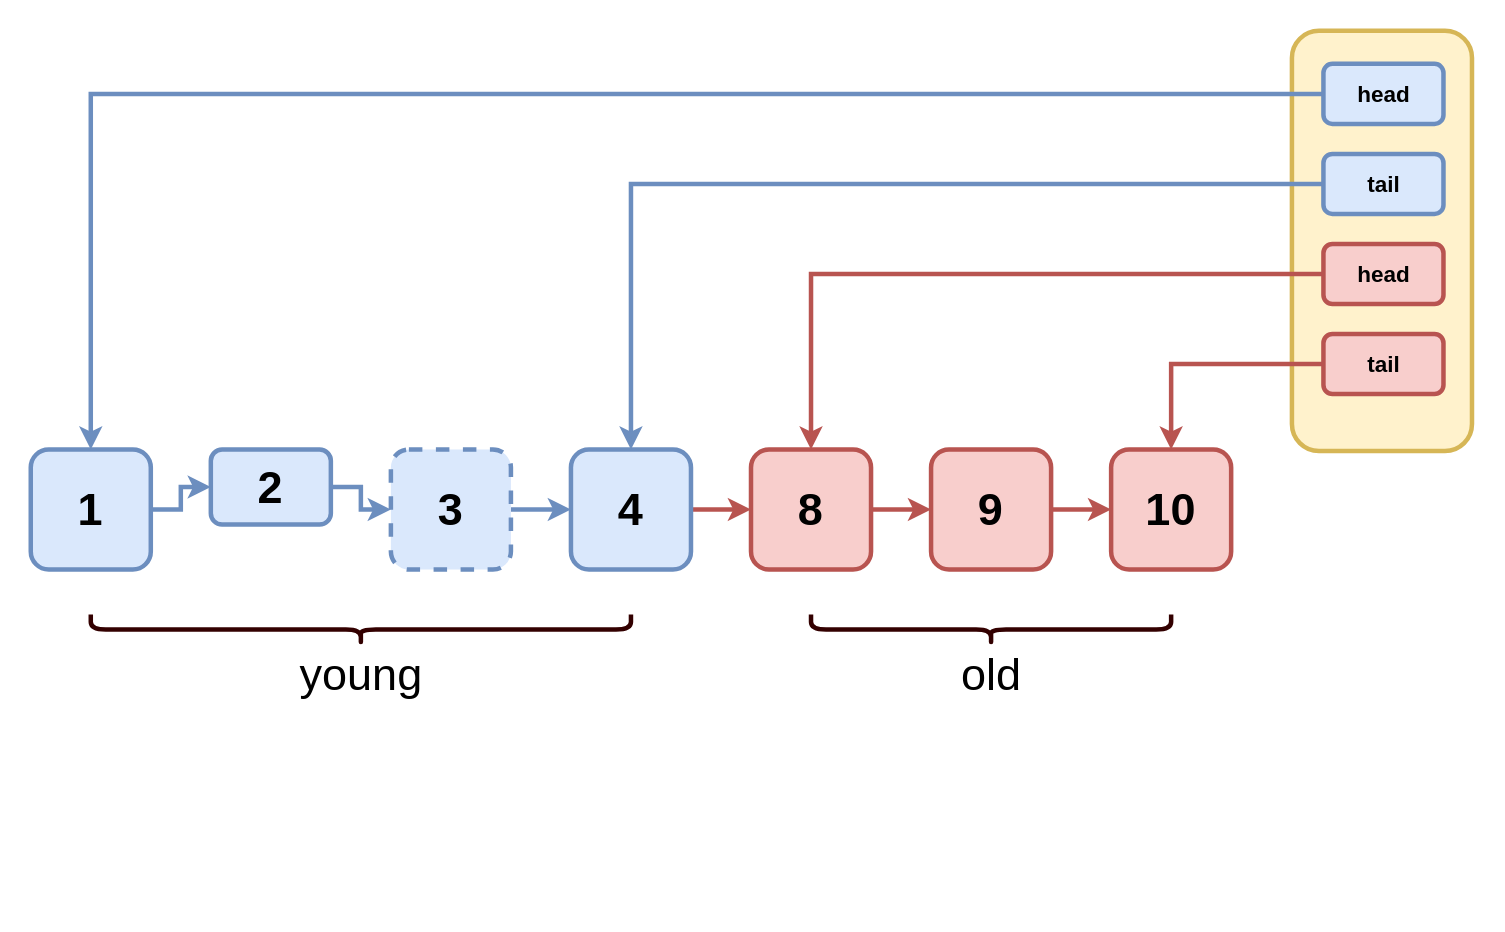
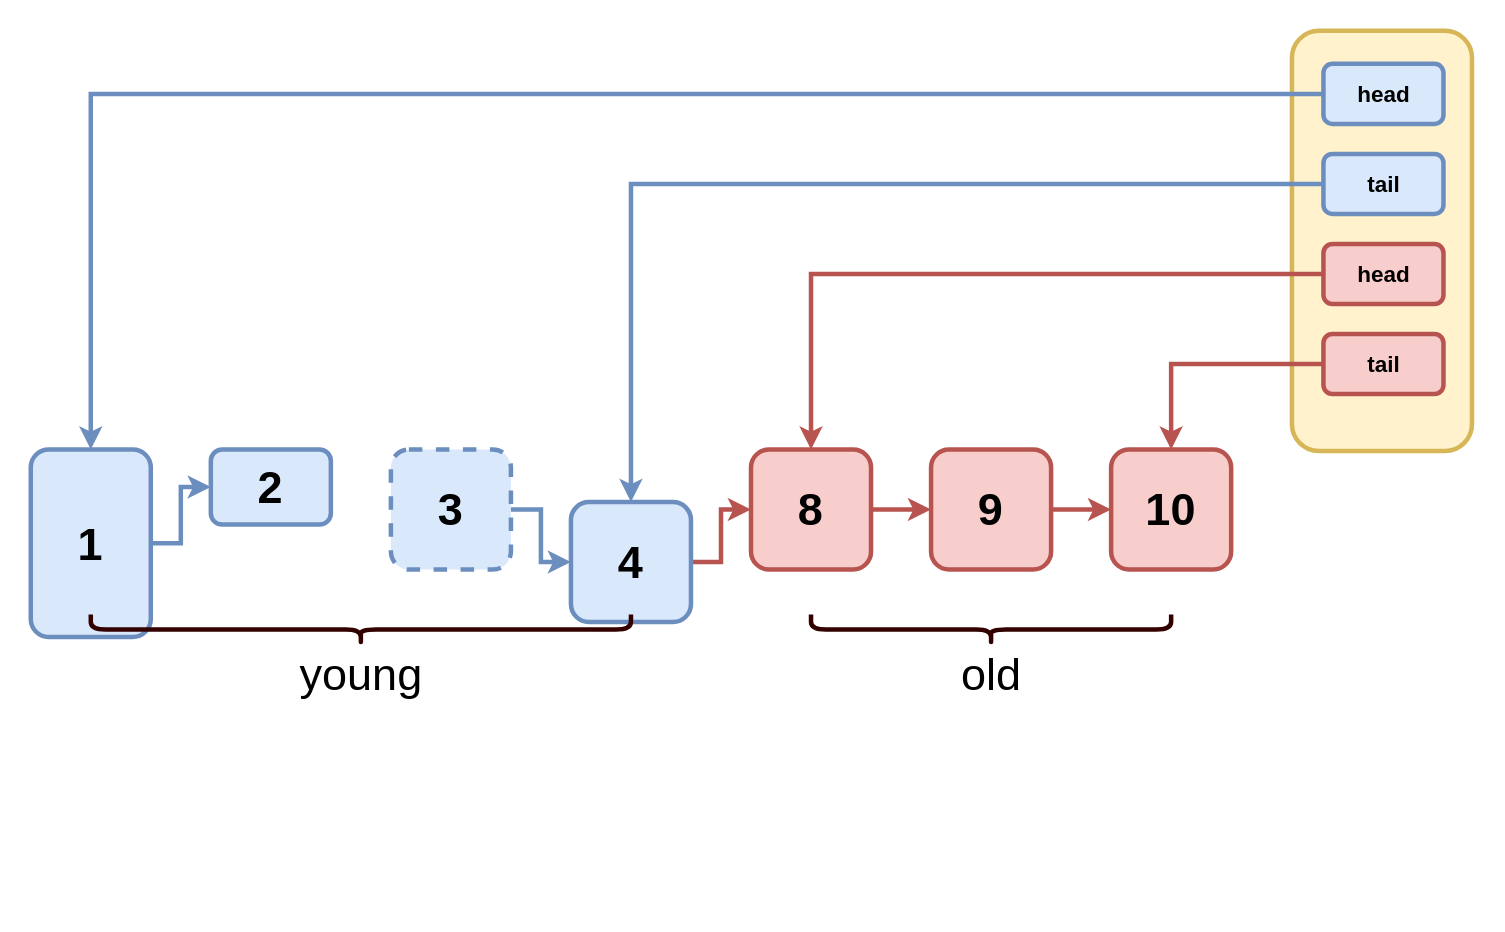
(344, 487) -> none
(91, 509) -> (91, 543)
(631, 509) -> (631, 562)
